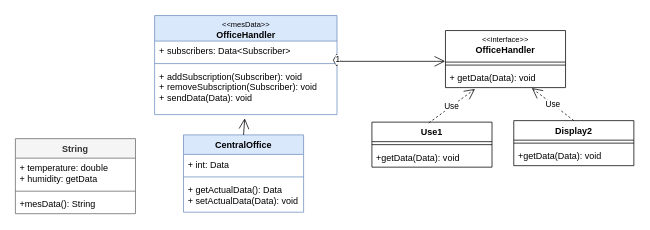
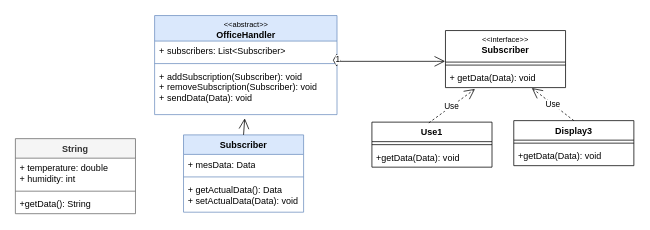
(246, 31) -> (246, 31)
(505, 46) -> (505, 46)
(232, 52) -> (230, 52)
(573, 131) -> (573, 131)
(243, 145) -> (243, 145)
(211, 165) -> (222, 165)
(68, 174) -> (68, 174)
(62, 205) -> (62, 205)
